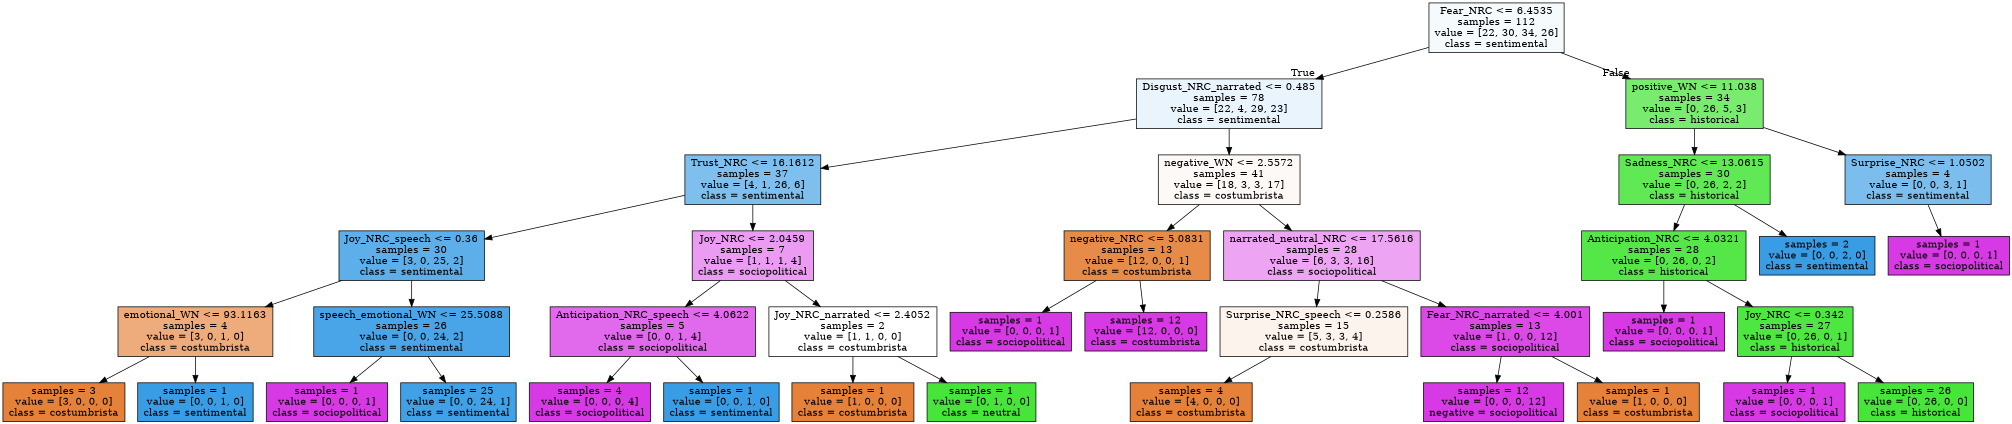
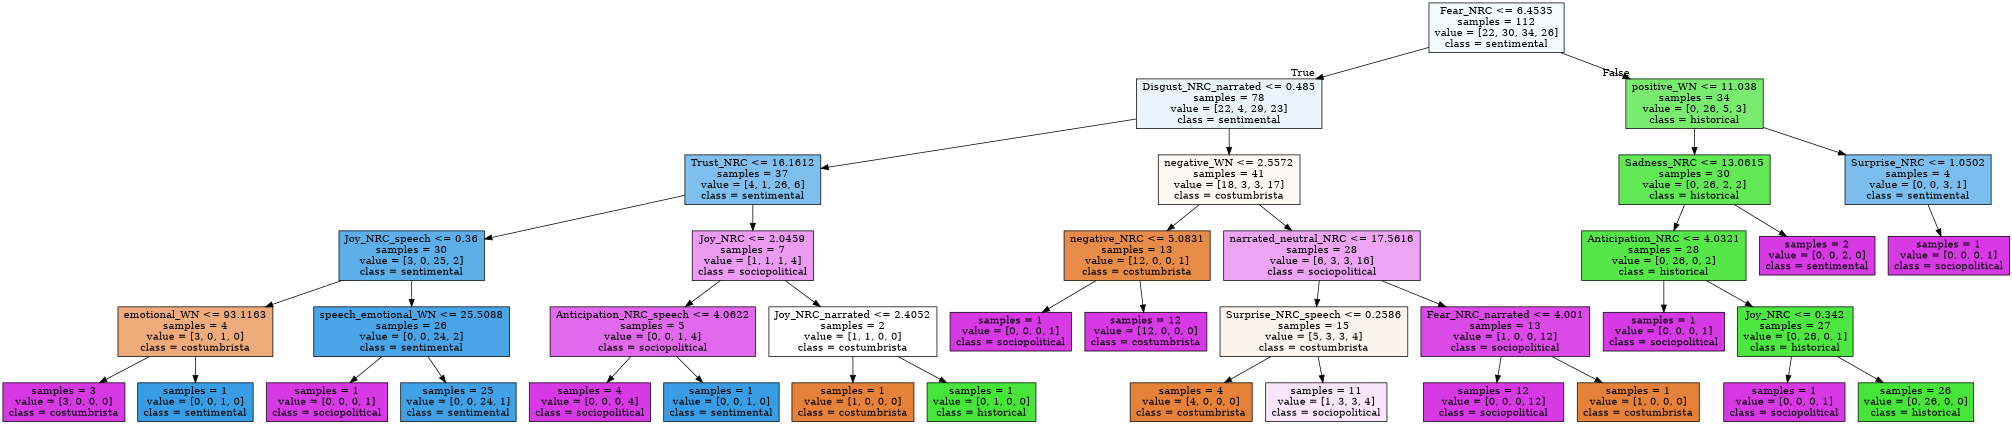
(1817, 256) -> (1817, 256)
(64, 402) -> (64, 402)
(982, 402) -> (982, 402)
none -> (1326, 402)
(1494, 402) -> (1494, 402)
